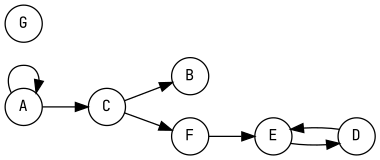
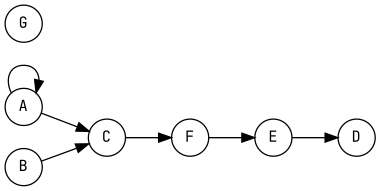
(142, 94) -> (59, 155)
(321, 128) -> none
